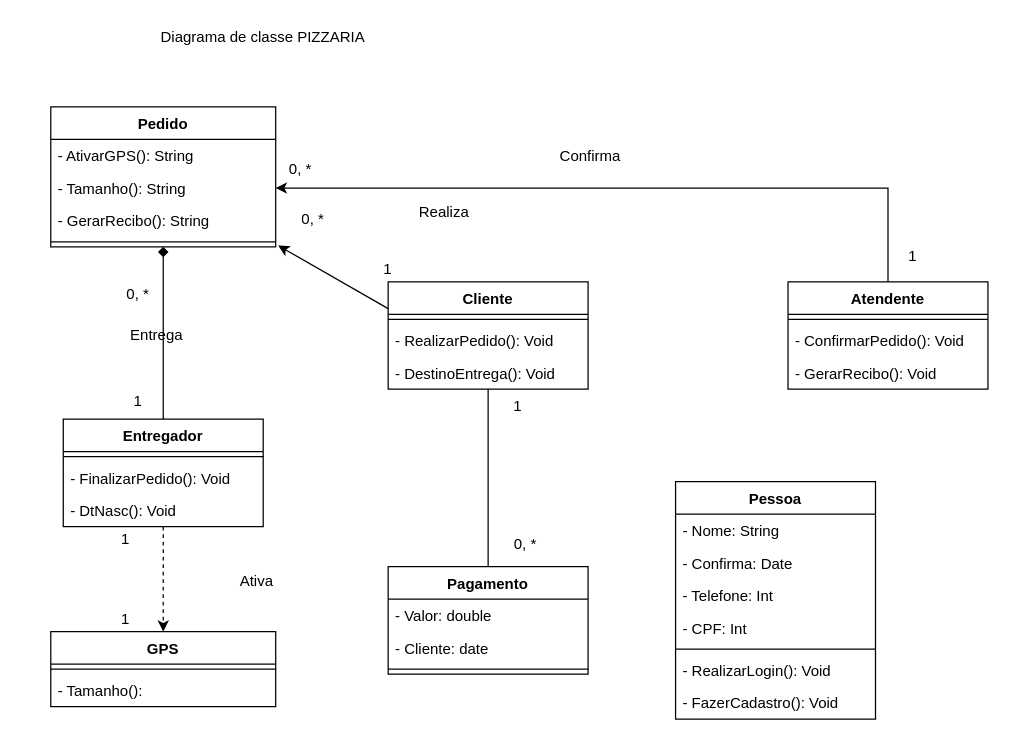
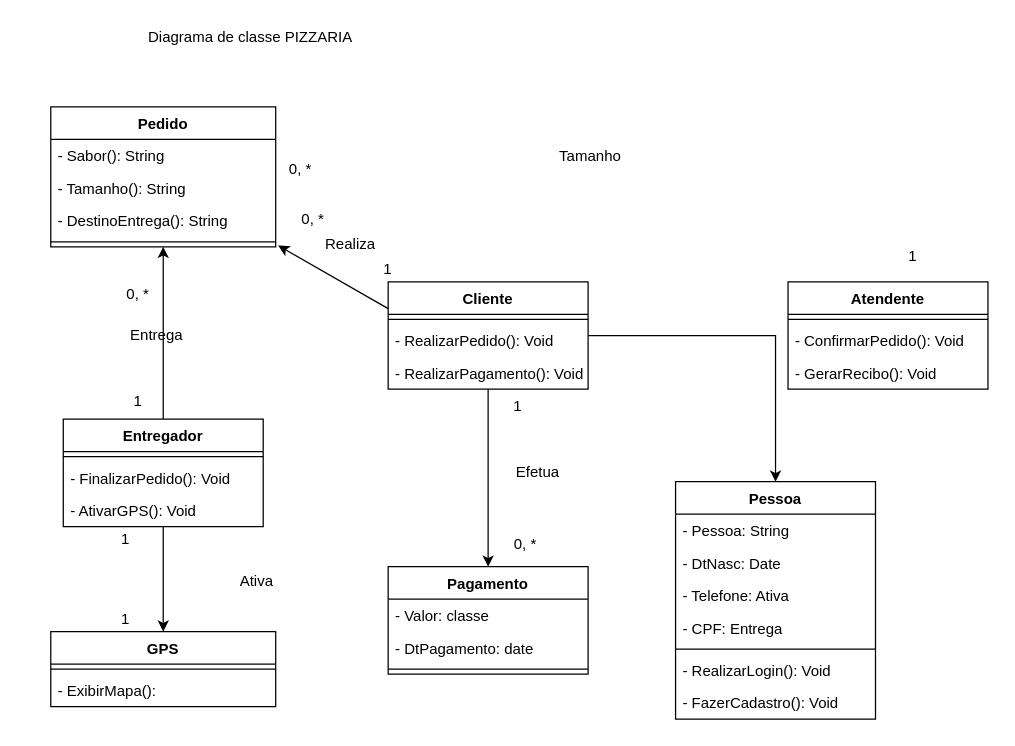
(263, 38) -> (251, 38)
(136, 156) -> (121, 156)
(591, 157) -> (591, 157)
(633, 188) -> none
(444, 213) -> (351, 244)
(144, 221) -> (157, 221)
(163, 258) -> (163, 257)
none -> (752, 336)
(486, 374) -> (497, 374)
none -> (538, 473)
(129, 511) -> (140, 511)
(734, 531) -> (742, 531)
(488, 560) -> (488, 557)
(742, 564) -> (735, 564)
(163, 576) -> (163, 576)
(738, 596) -> (744, 596)
(448, 616) -> (448, 616)
(719, 629) -> (735, 629)
(448, 649) -> (469, 649)
(104, 691) -> (113, 691)
